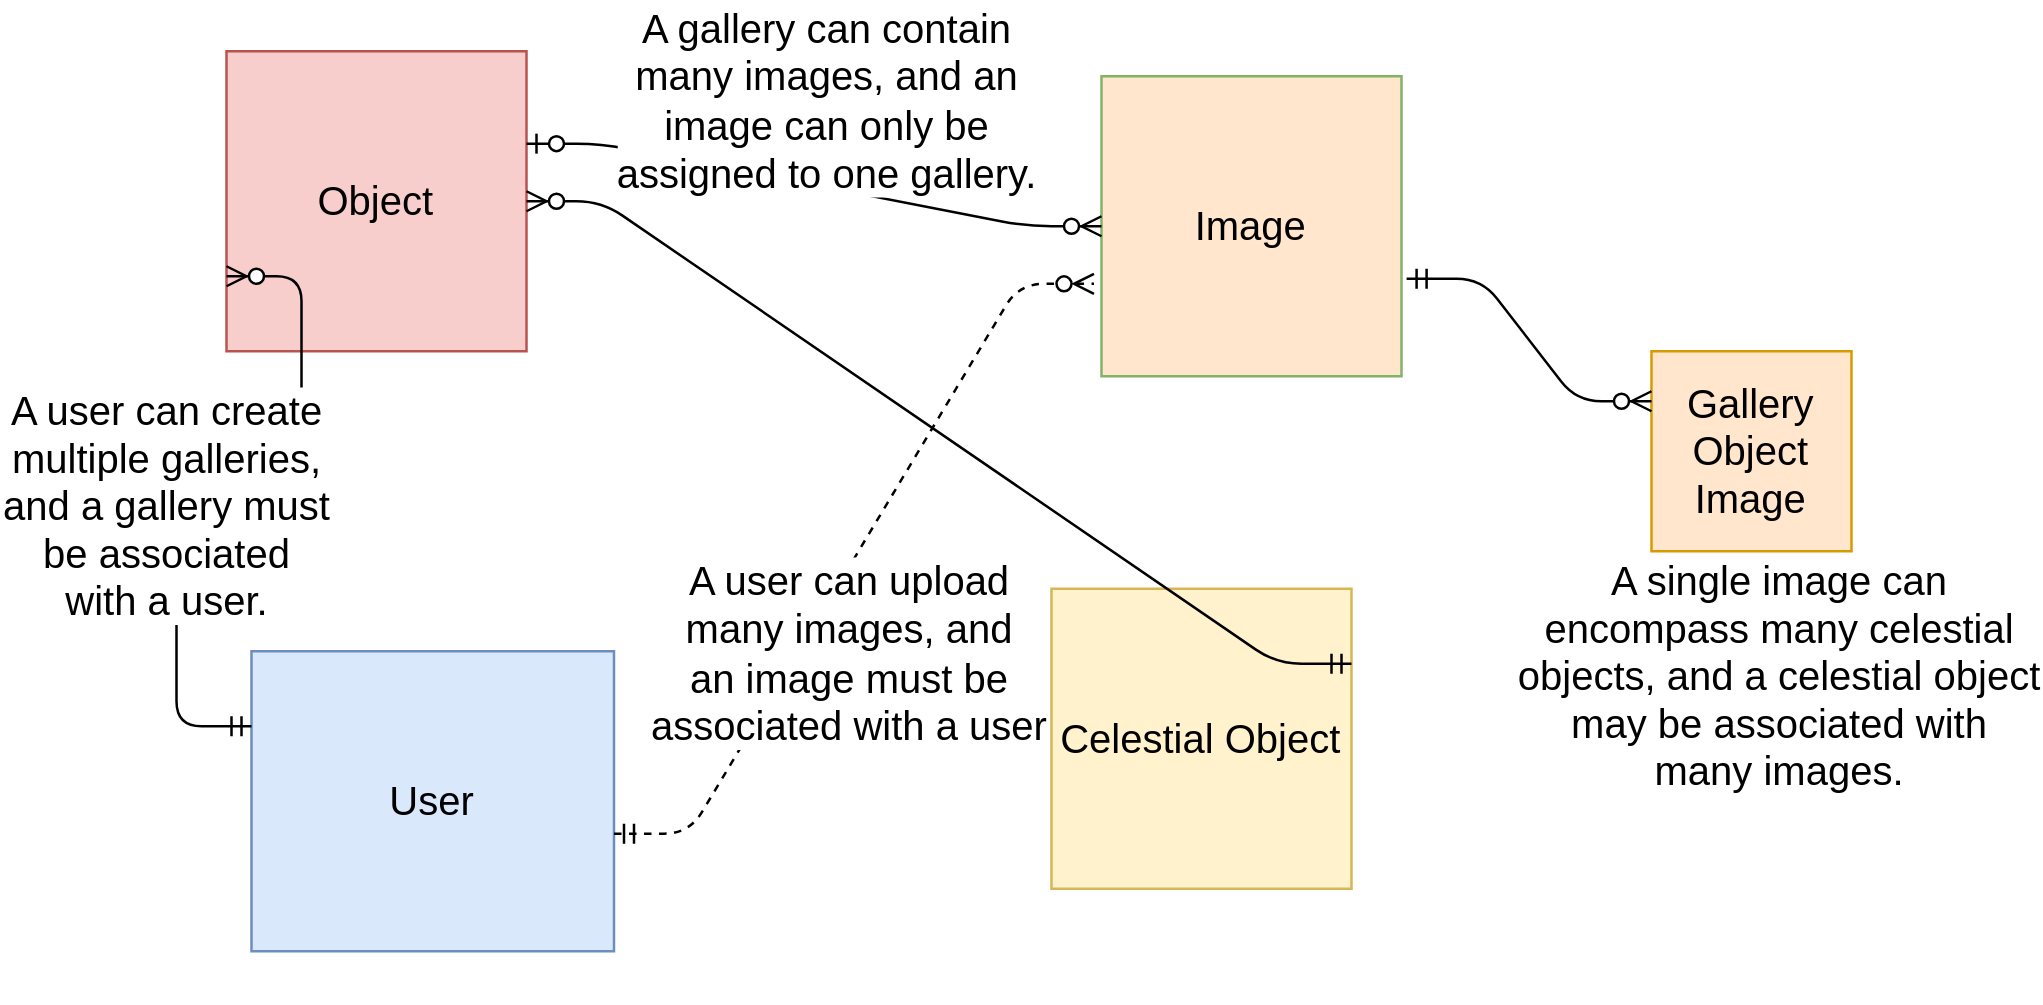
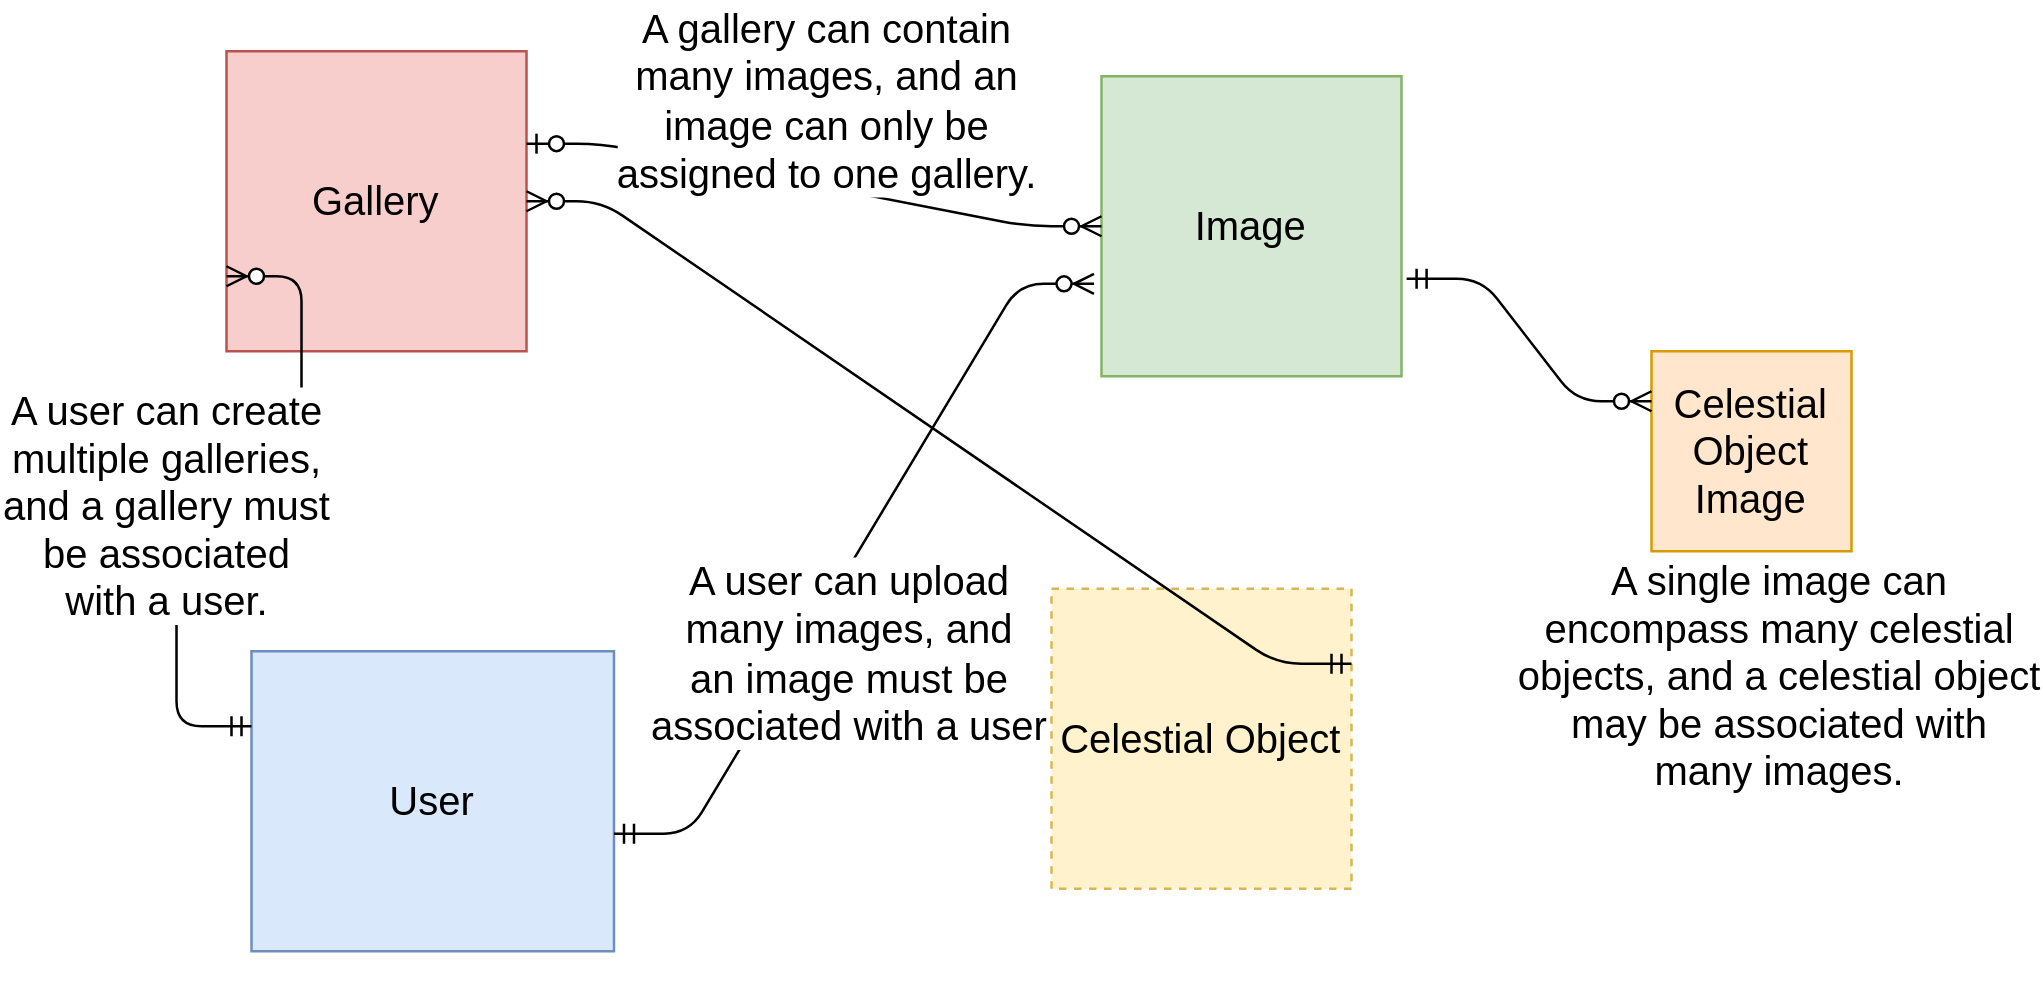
(376, 201) -> (376, 201)
(1251, 226) -> (1251, 226)
(984, 342) -> (984, 342)
(1751, 451) -> (1751, 451)
(1201, 739) -> (1201, 739)
